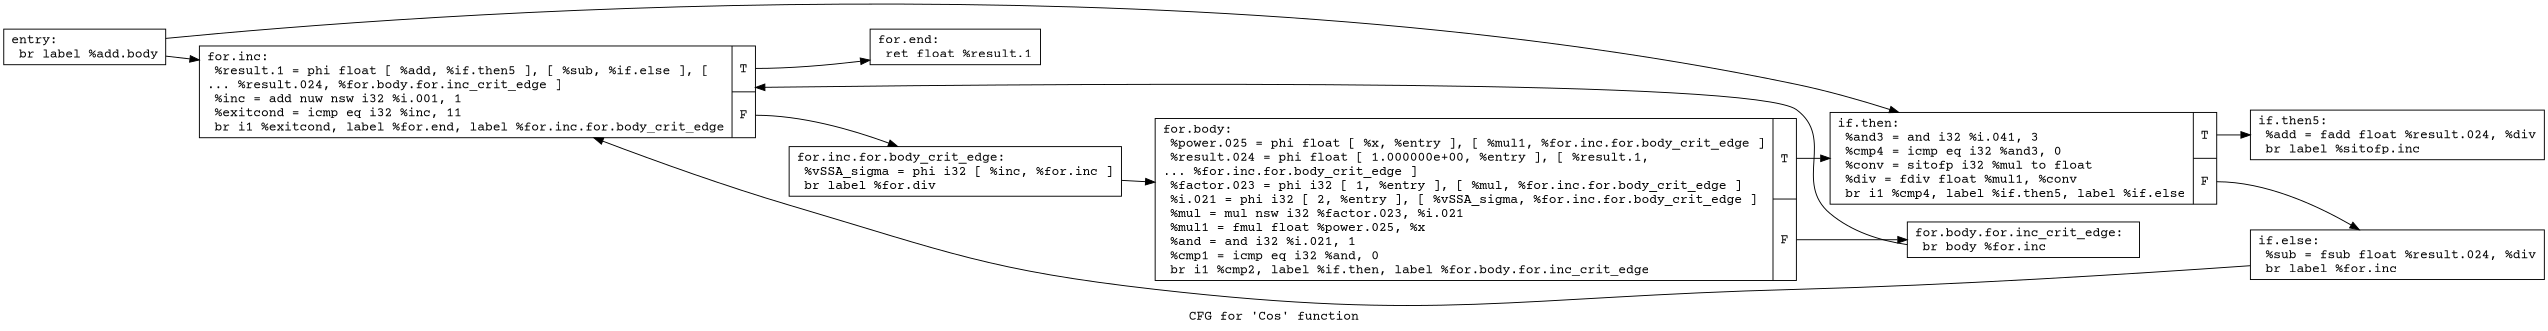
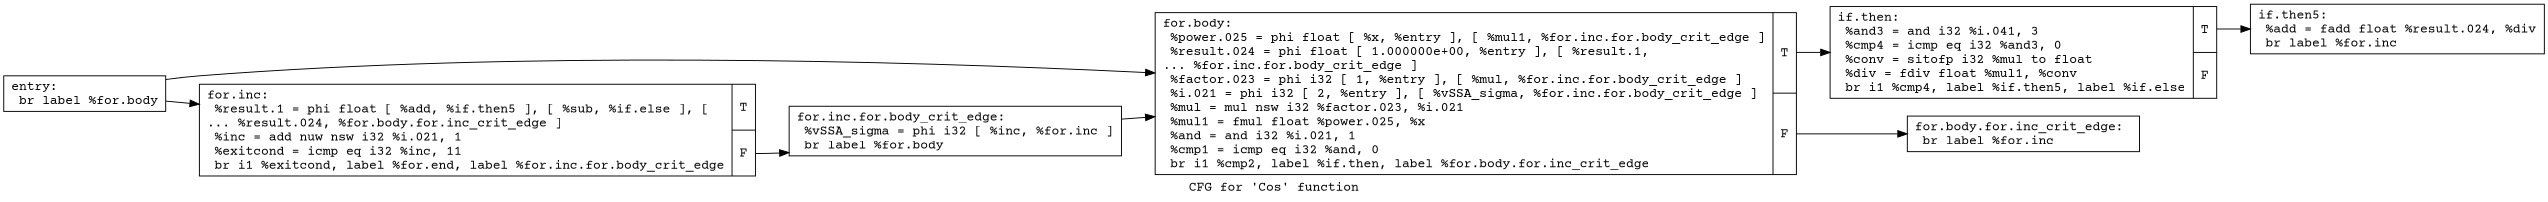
(1031, 6) -> (655, 60)
(955, 47) -> none
(85, 53) -> (85, 100)
(1381, 85) -> none
(335, 98) -> (335, 137)
(2339, 148) -> (2328, 43)
(866, 185) -> (870, 145)
(1981, 246) -> (1985, 140)
(2397, 255) -> none
